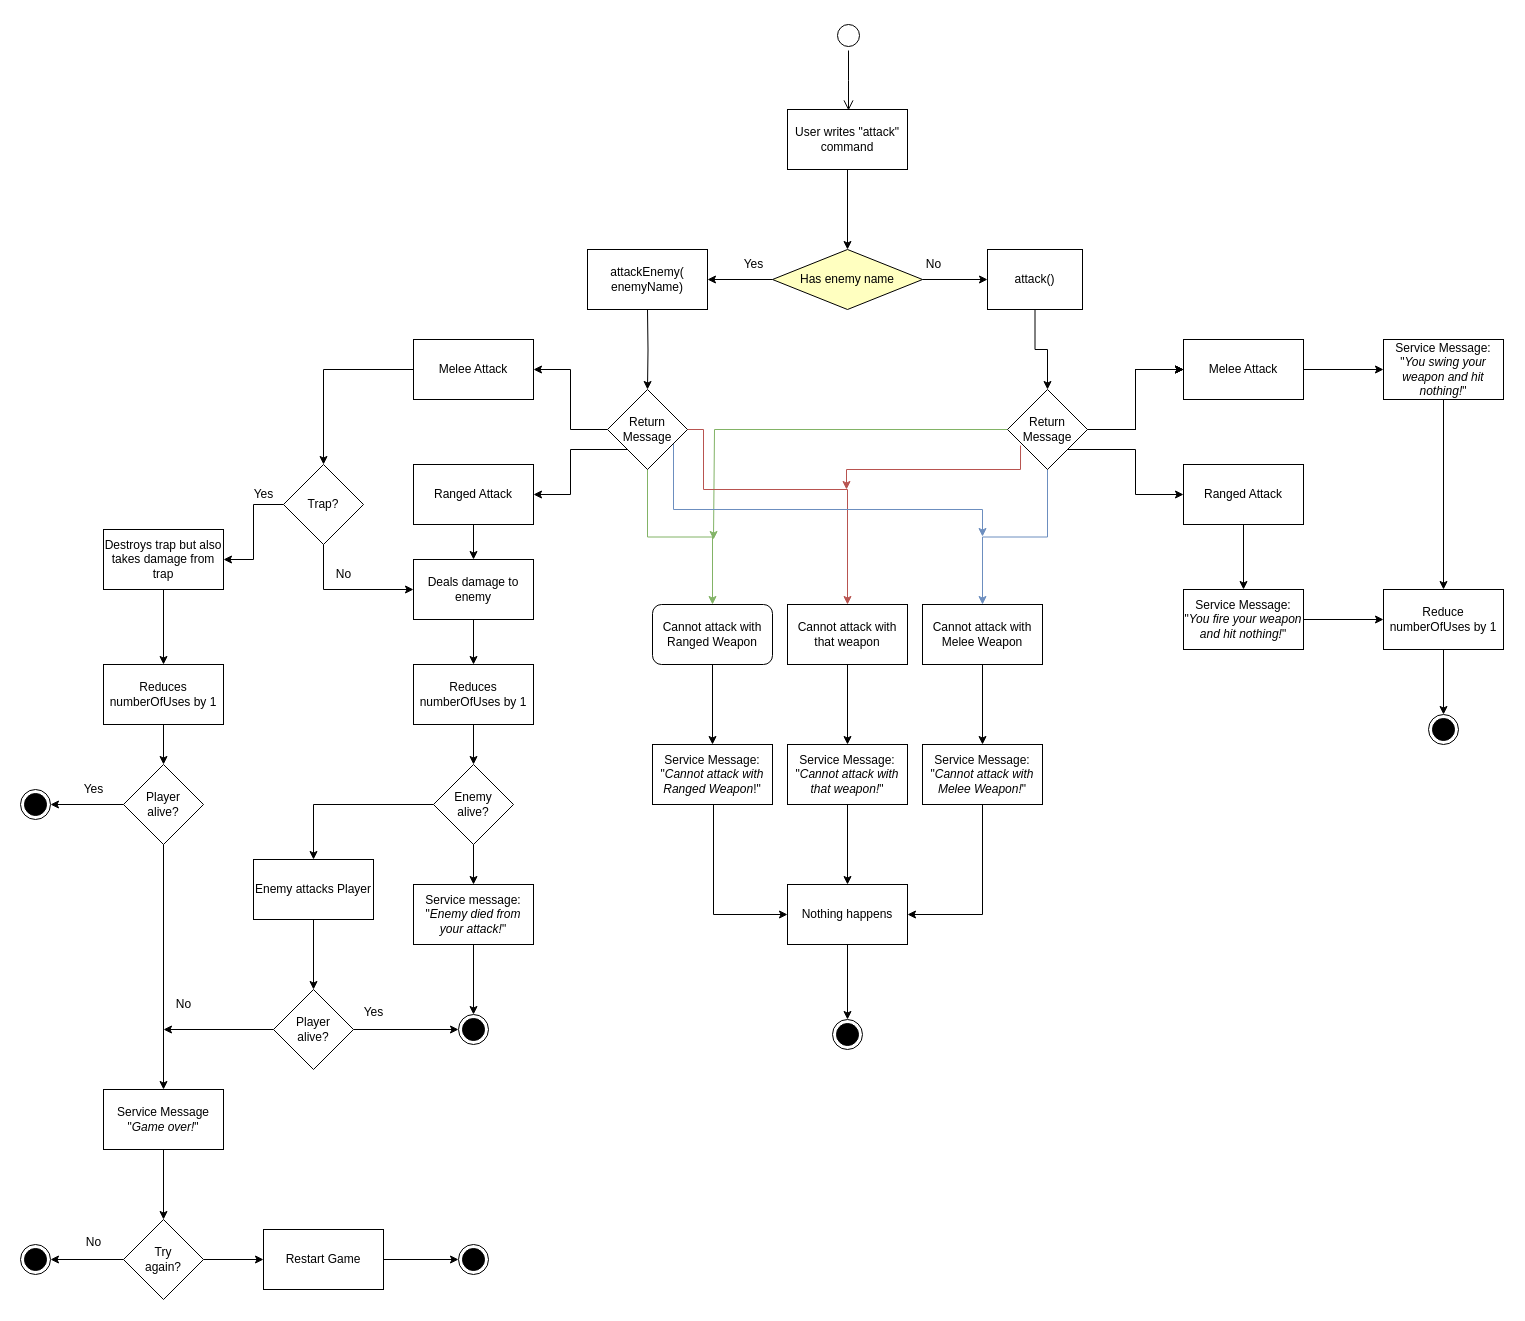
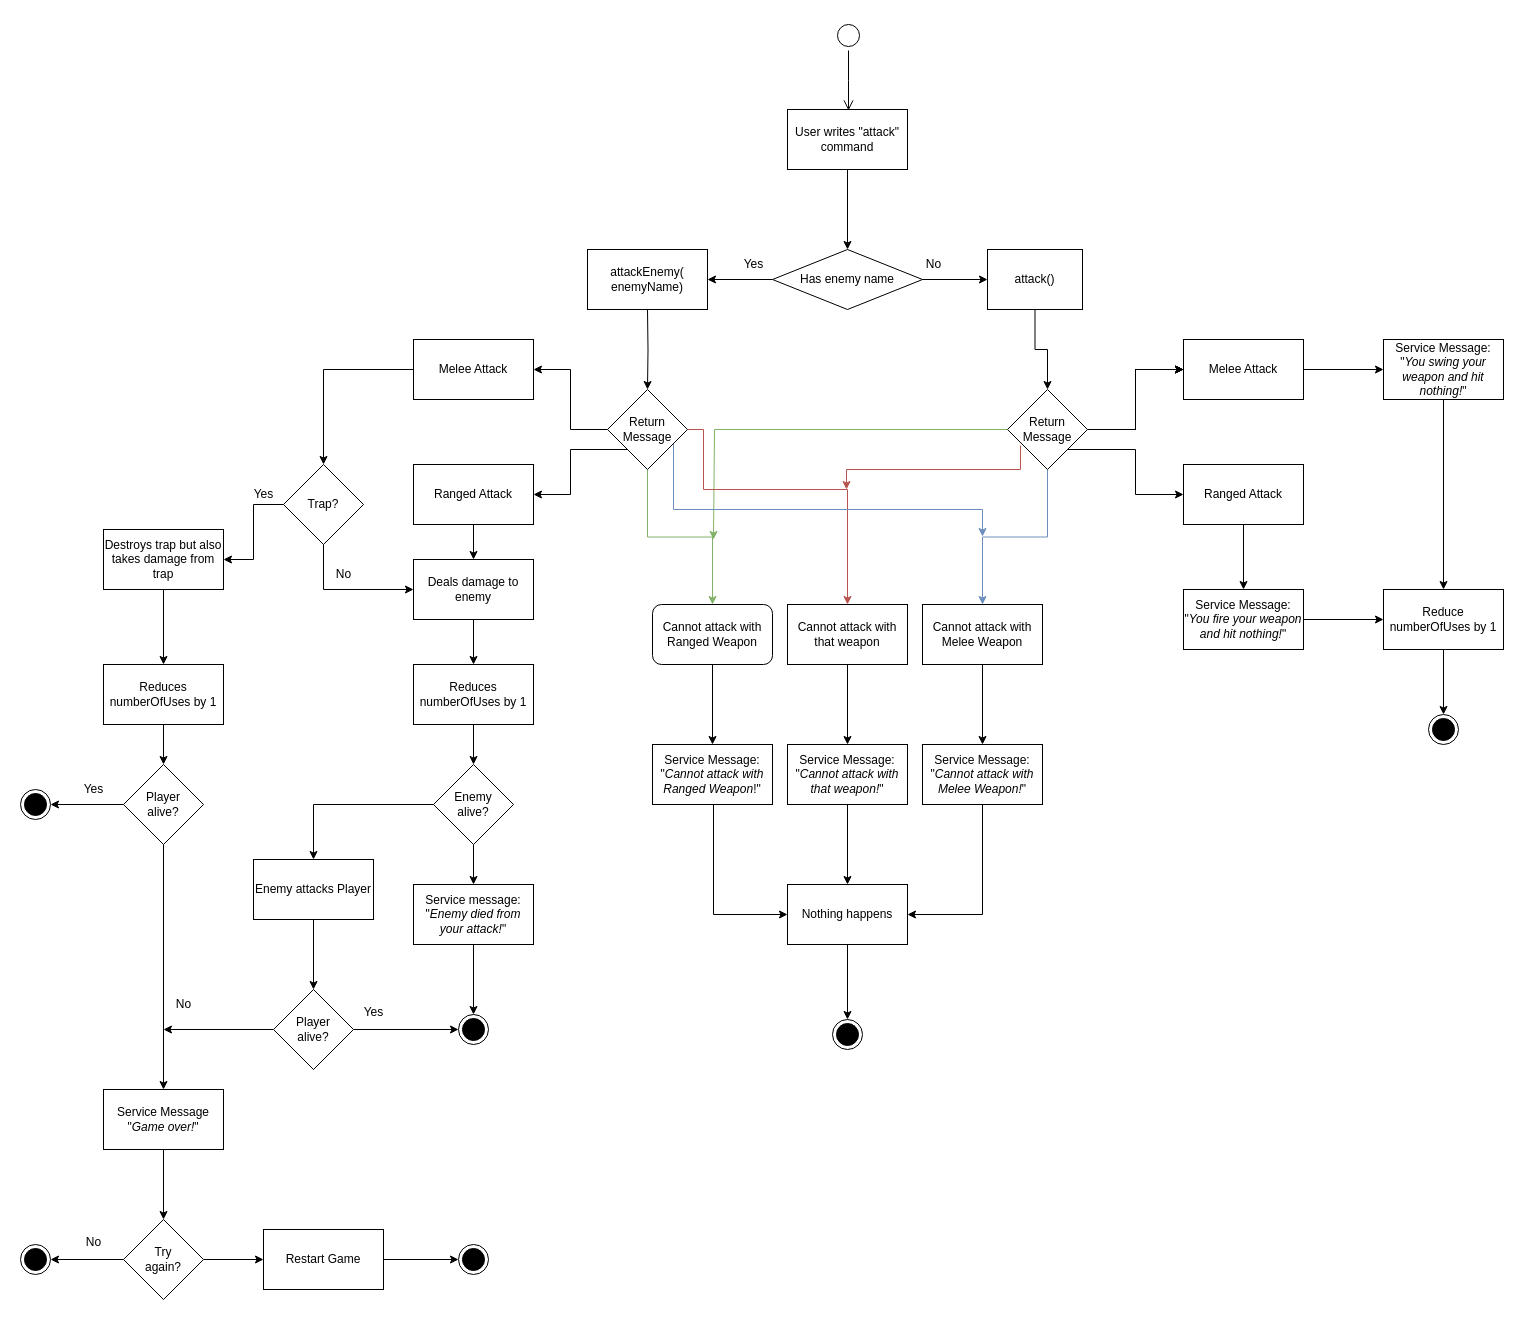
(848, 280) -> (848, 280)
